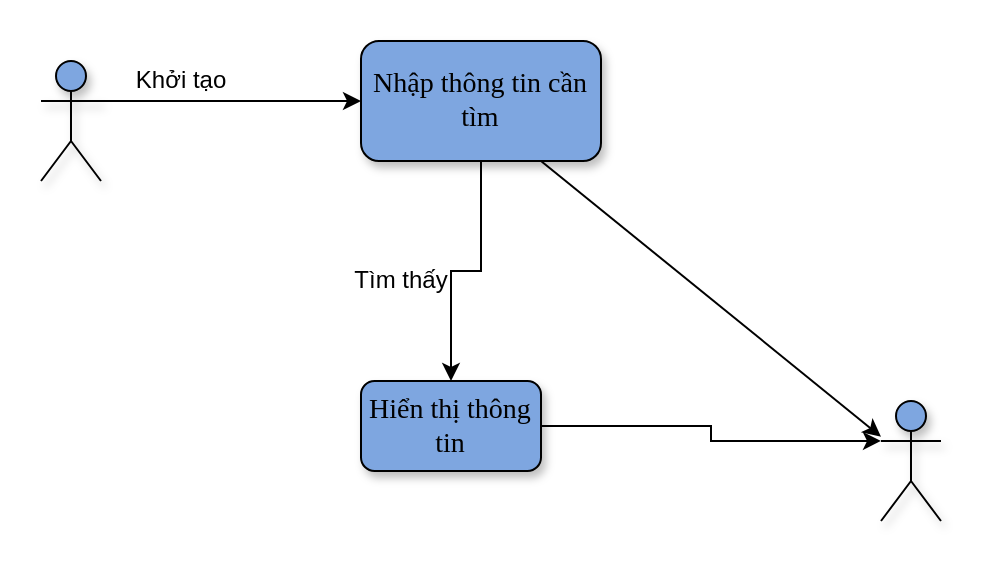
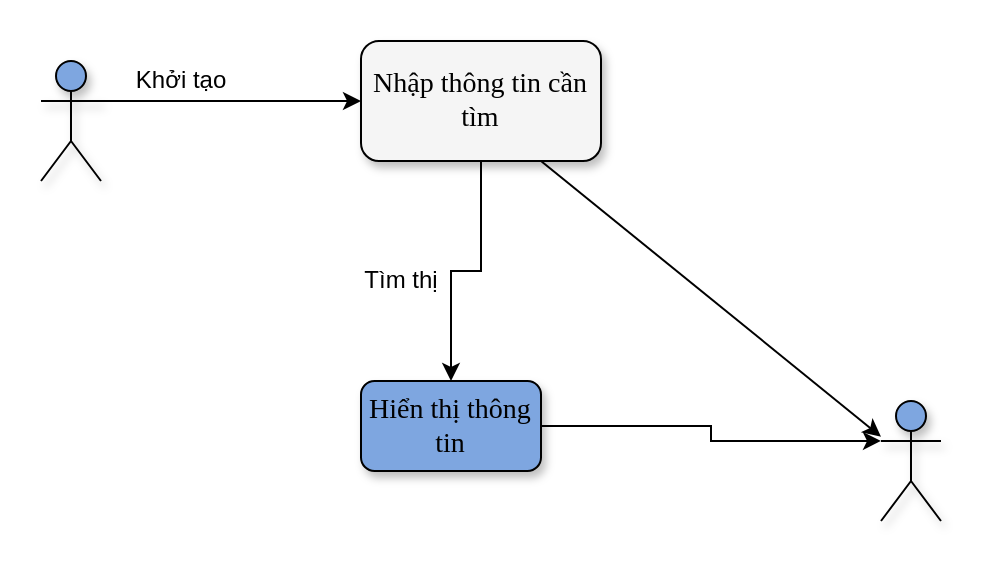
(481, 101) -> (481, 101)
(402, 281) -> (402, 281)
